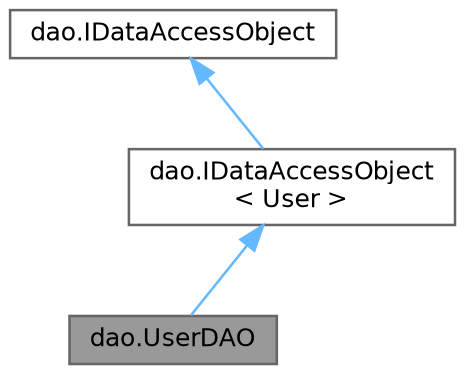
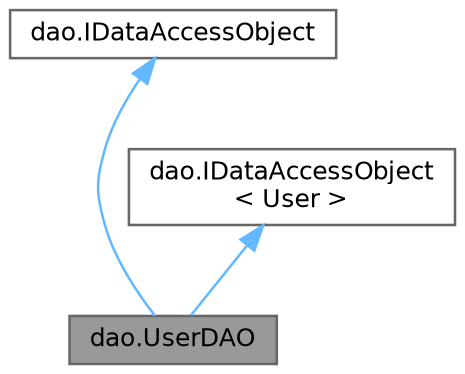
(235, 114) -> (99, 200)
